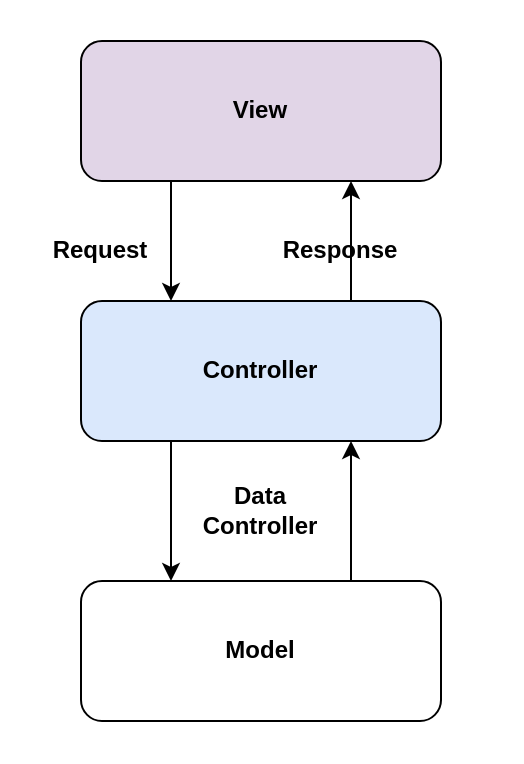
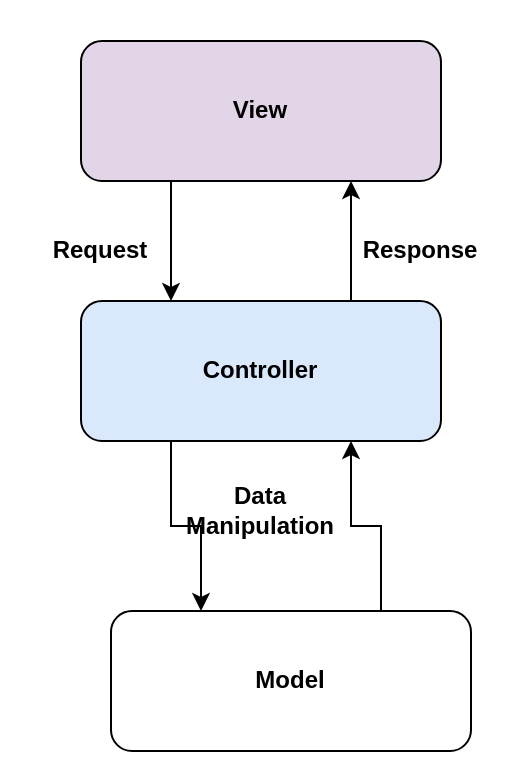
(341, 251) -> (421, 251)
(261, 511) -> (261, 511)
(261, 651) -> (291, 681)
